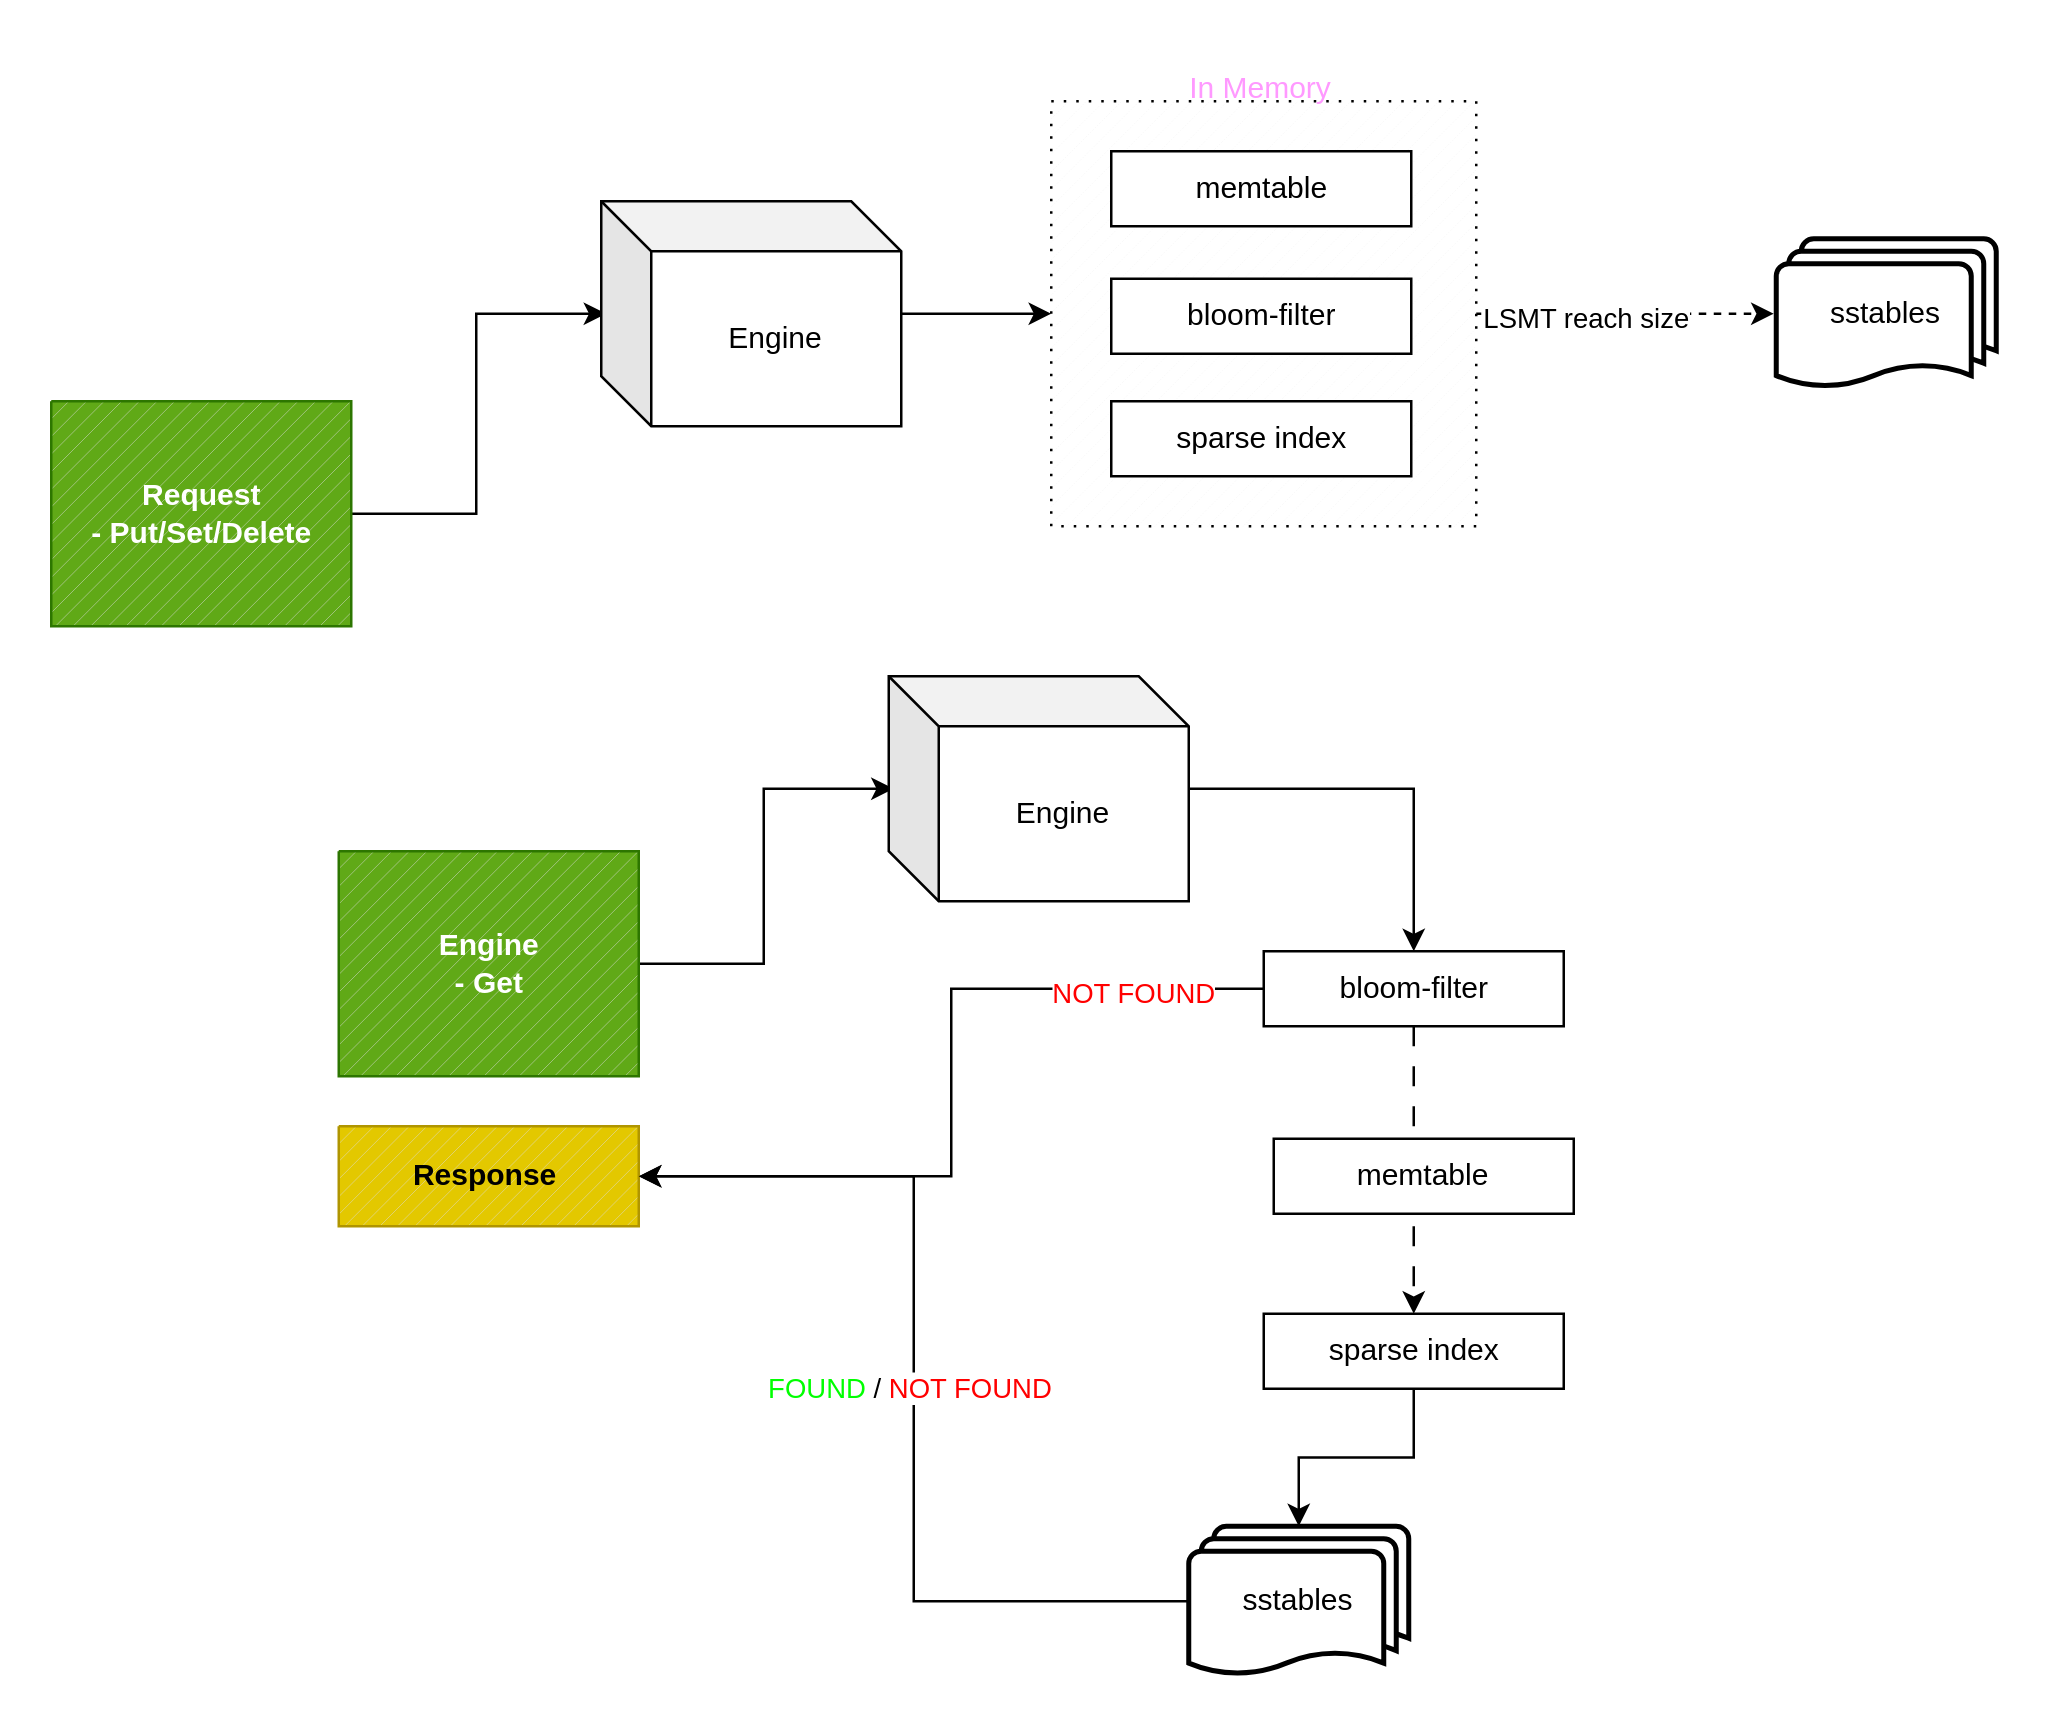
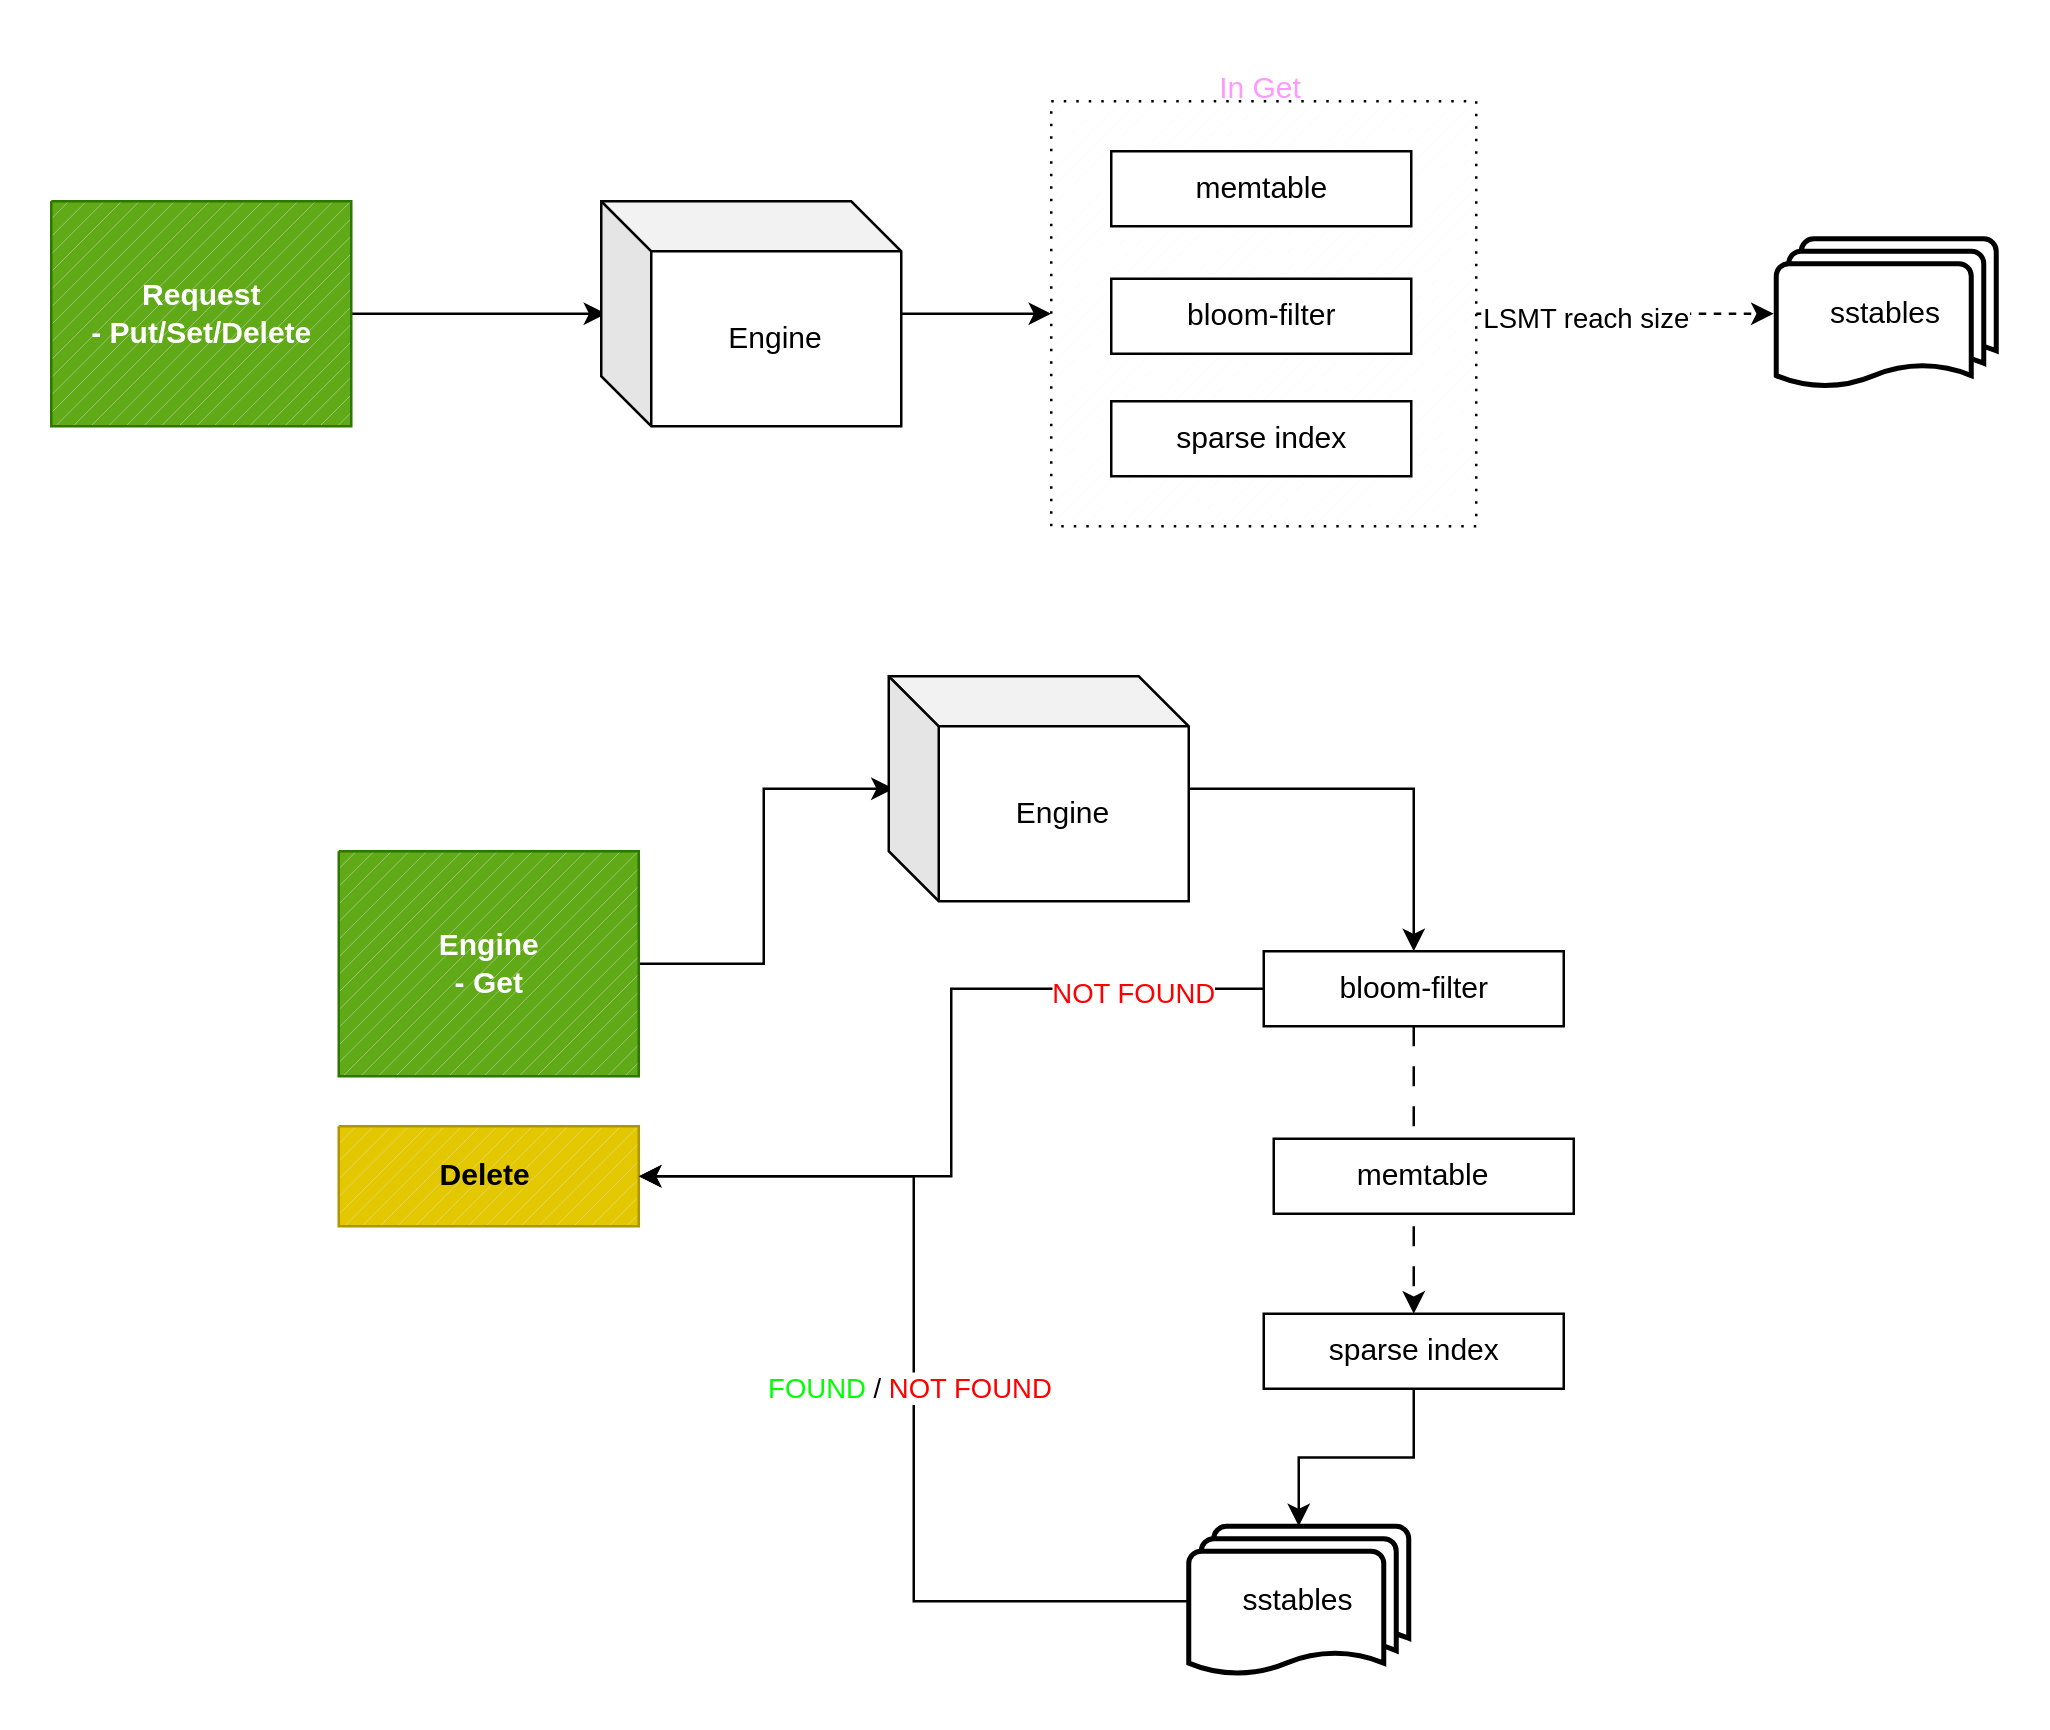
(1261, 89) -> (1261, 89)
(201, 514) -> (201, 314)
(490, 1176) -> (490, 1176)
